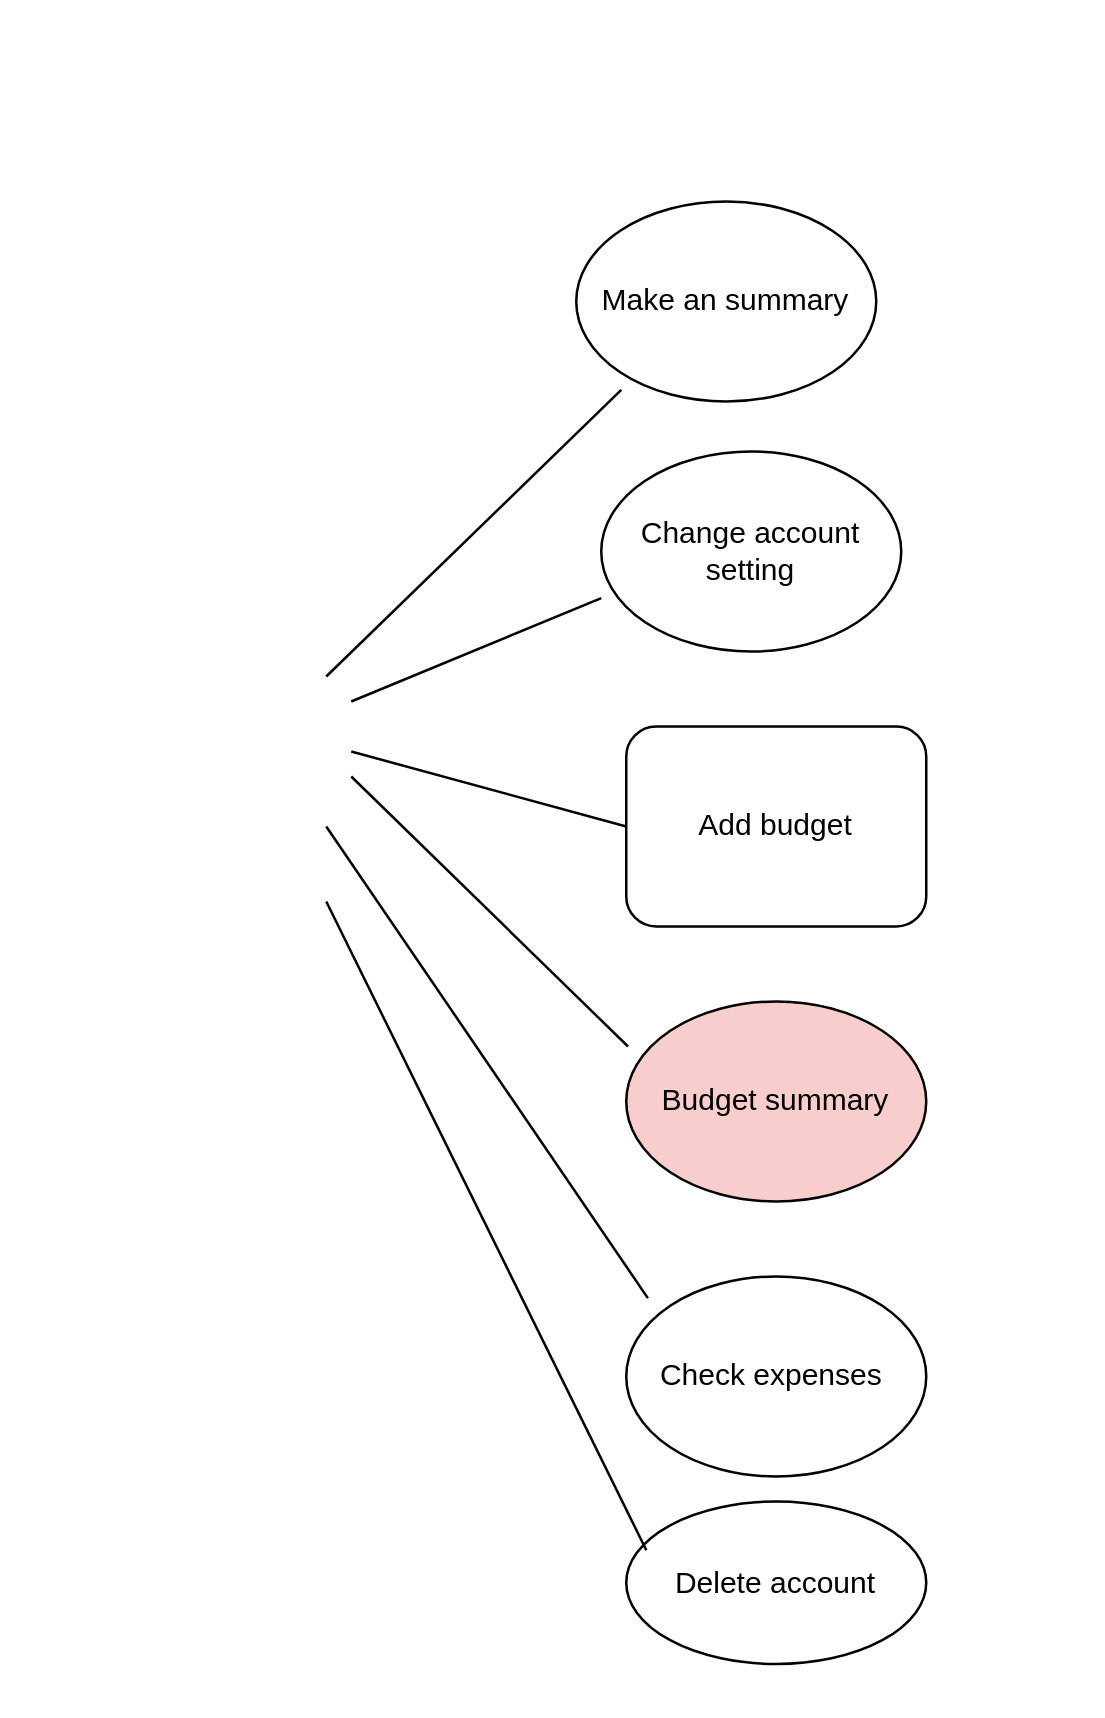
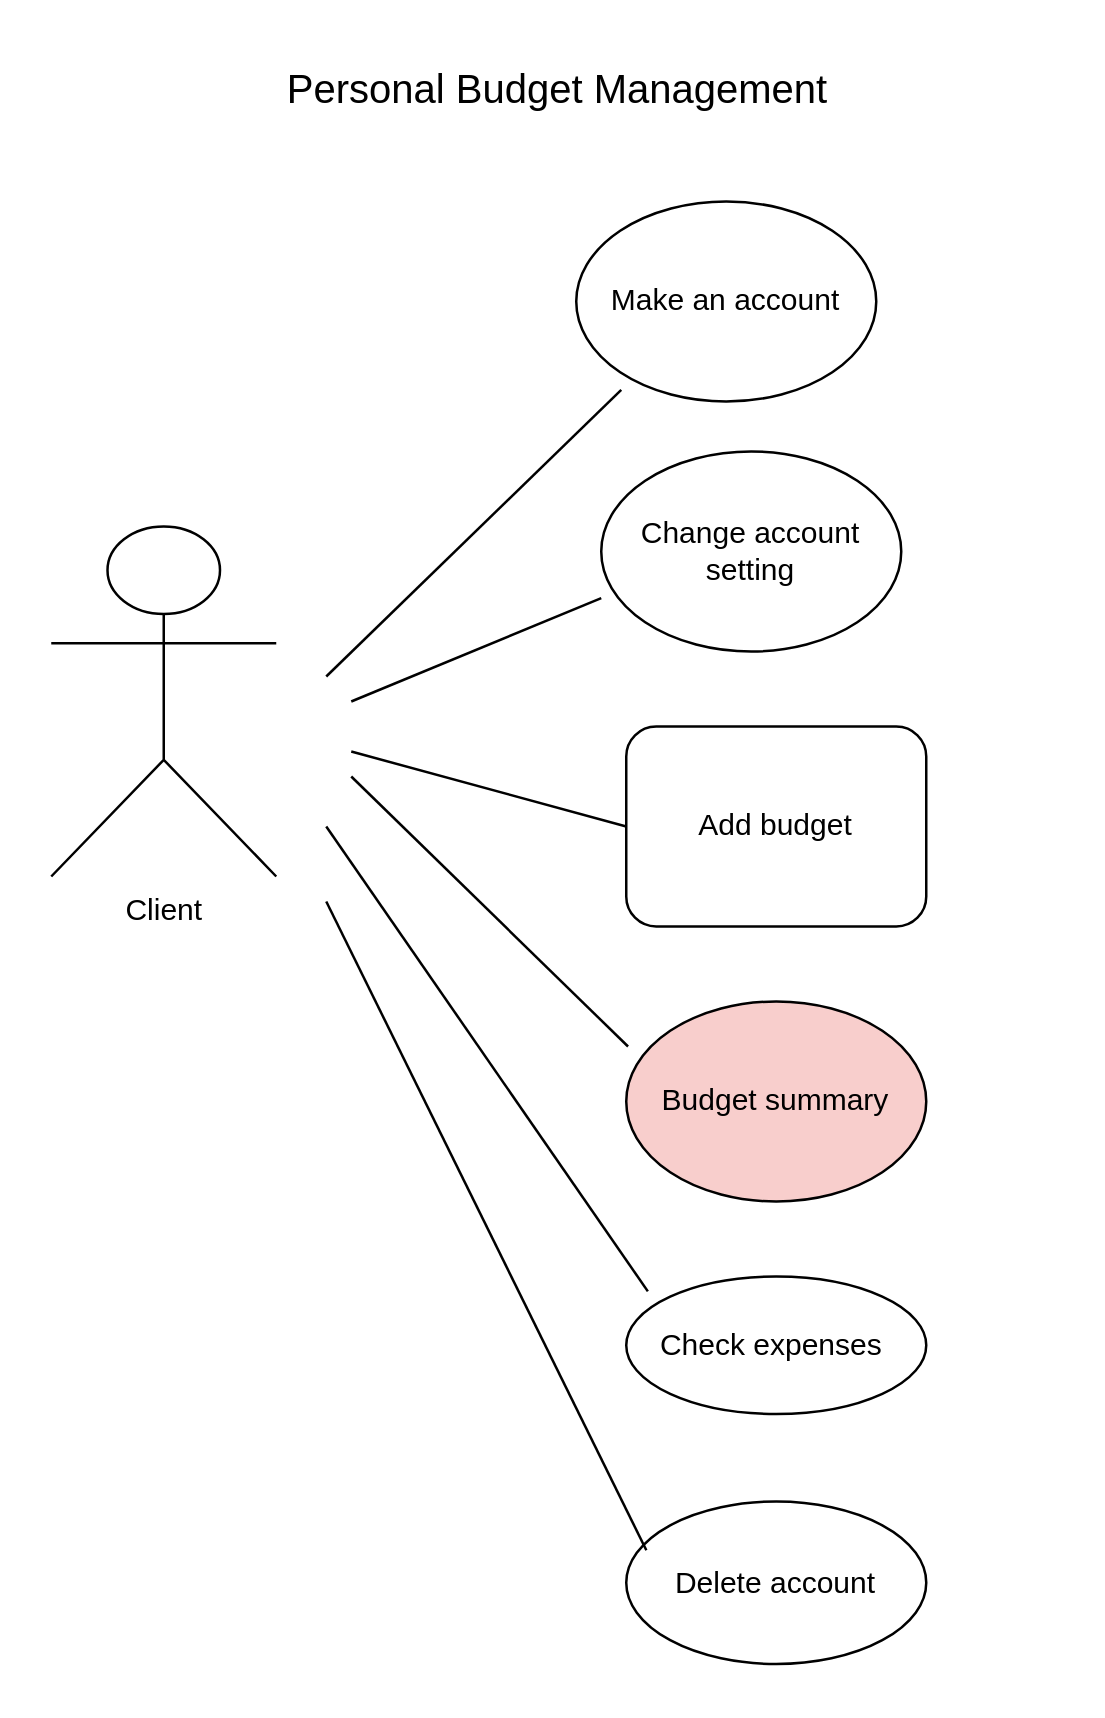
none -> (564, 89)
(726, 301) -> (726, 301)
none -> (164, 701)
(776, 1376) -> (776, 1345)
